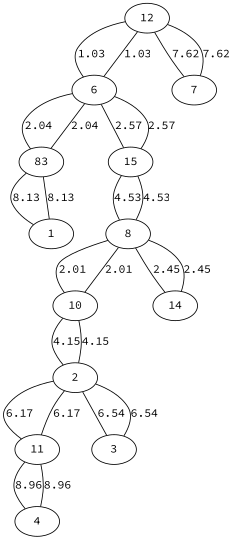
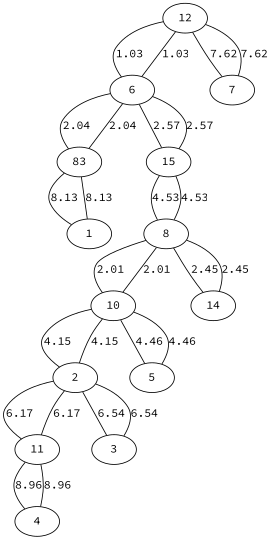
none -> (152, 378)
